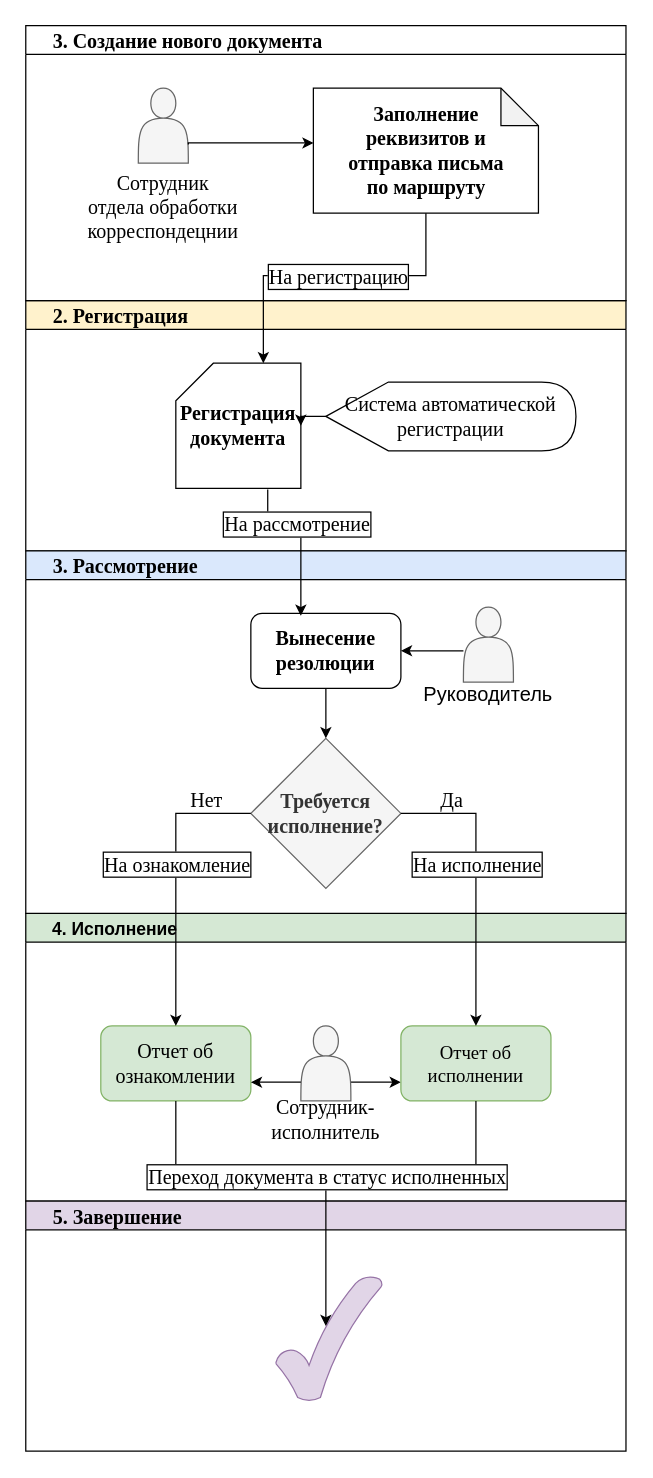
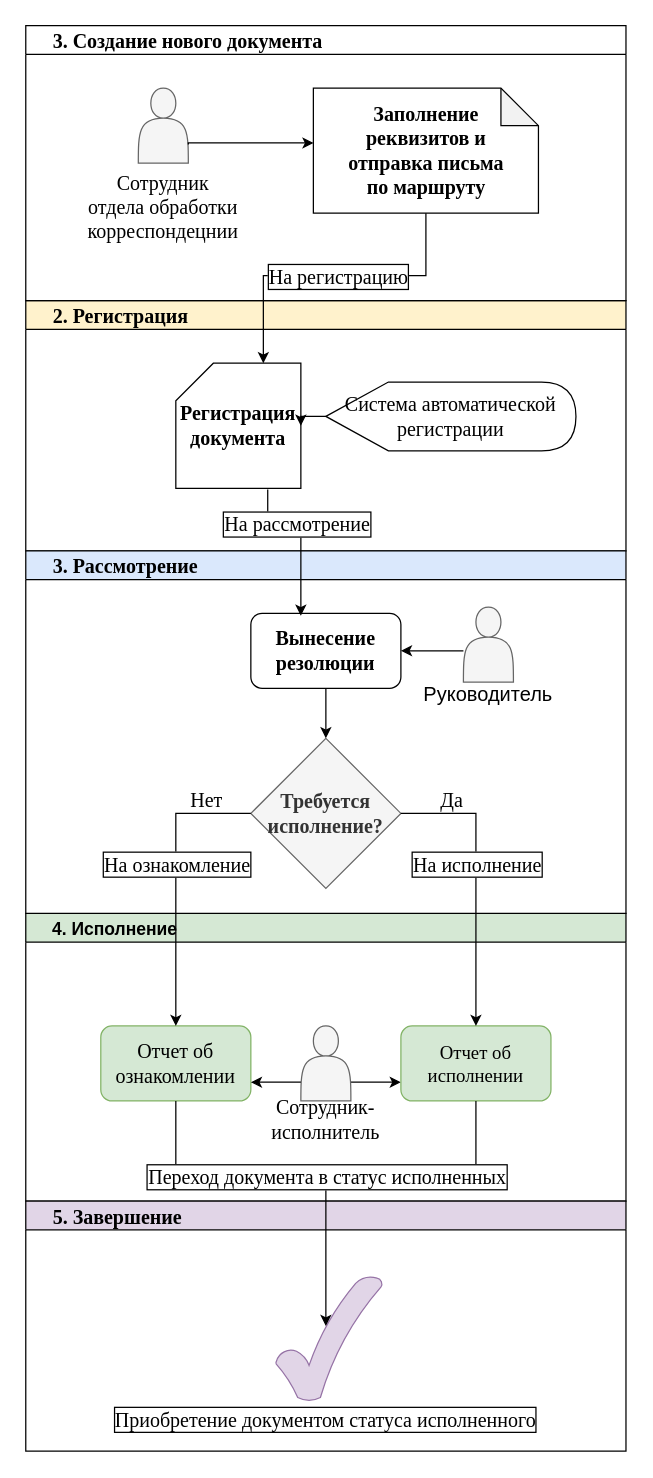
none -> (326, 1419)
